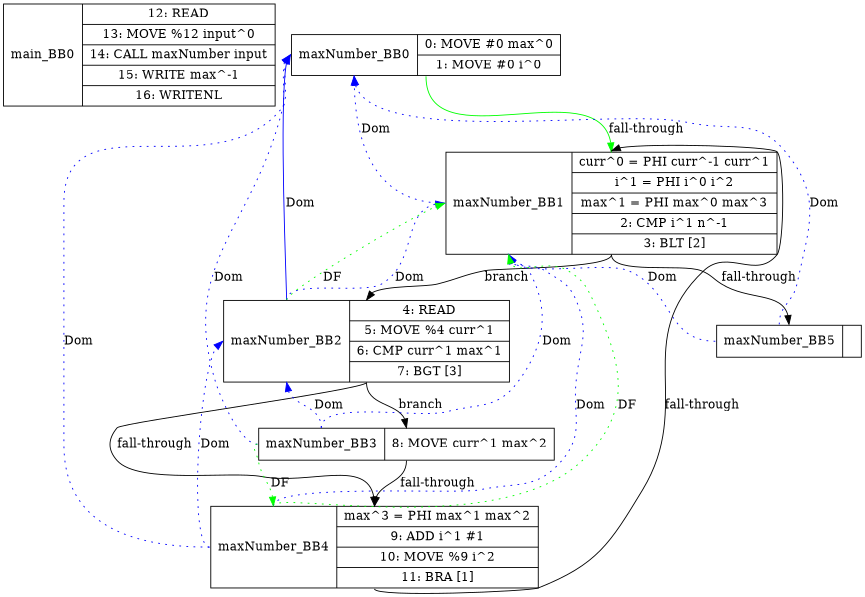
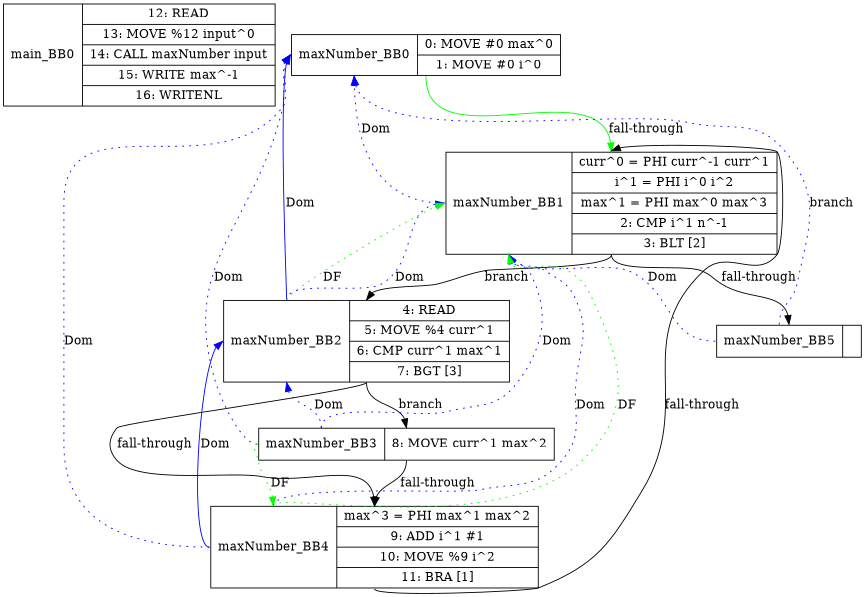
(824, 203) -> (832, 203)
(199, 448) -> (199, 448)
